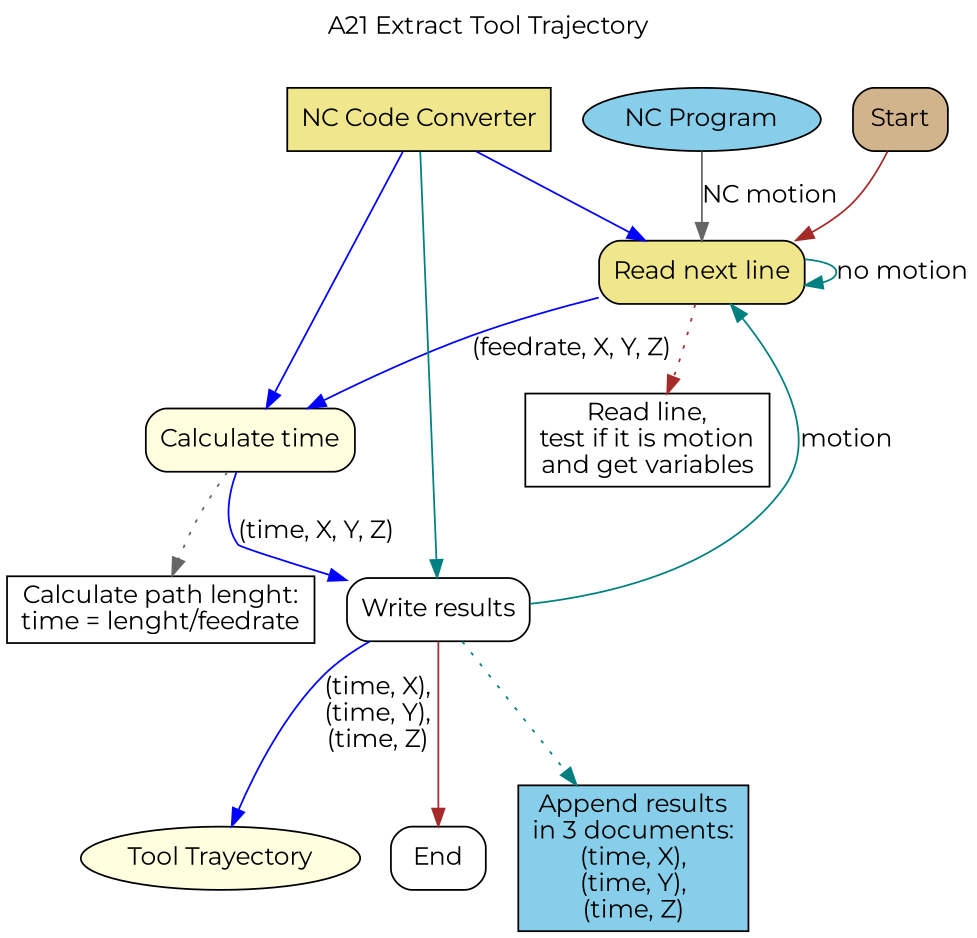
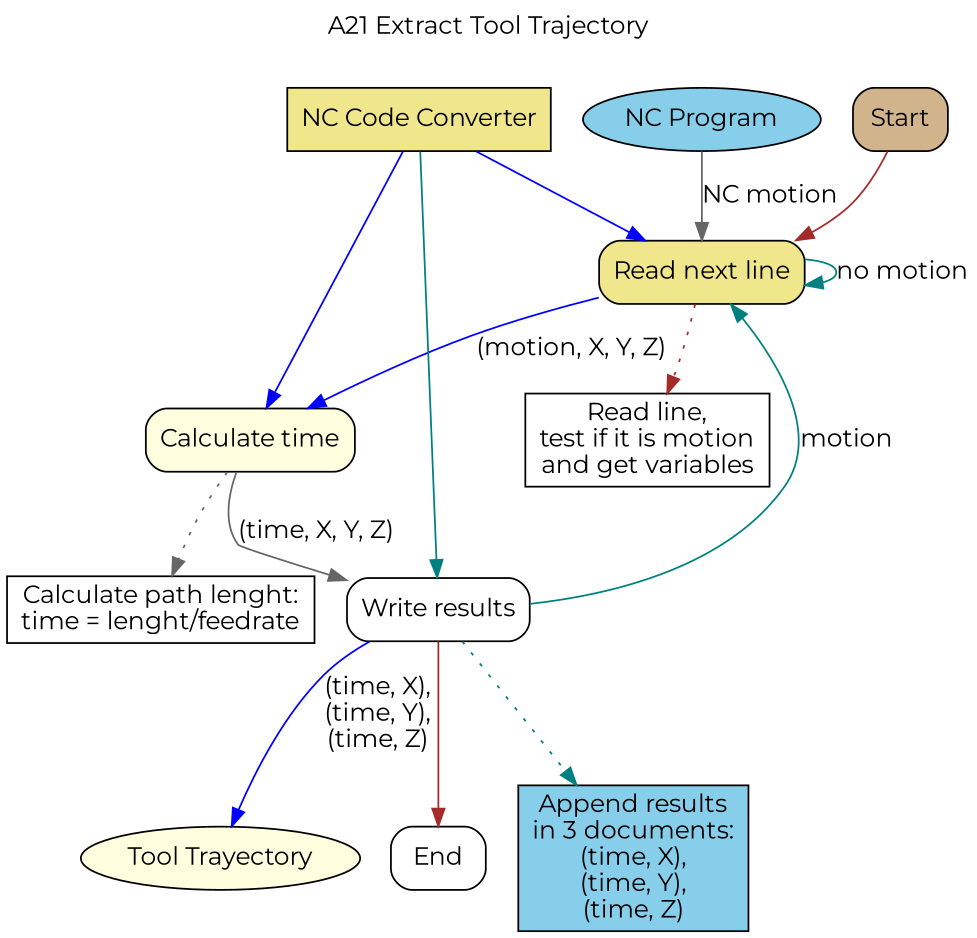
(572, 349) -> (572, 349)
(248, 549) -> (248, 549)
